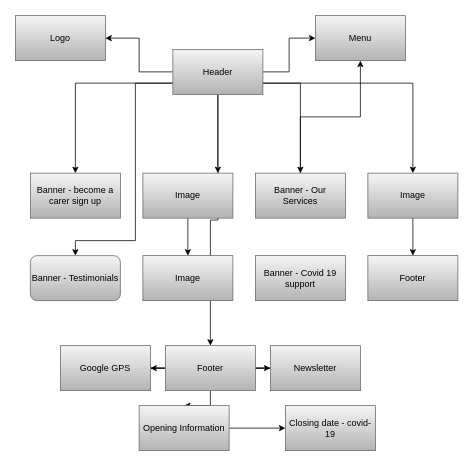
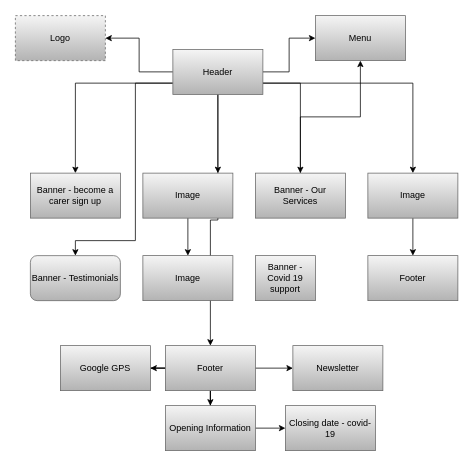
(60, 38) -> (60, 38)
(300, 278) -> (285, 278)
(315, 368) -> (338, 368)
(184, 428) -> (210, 428)
